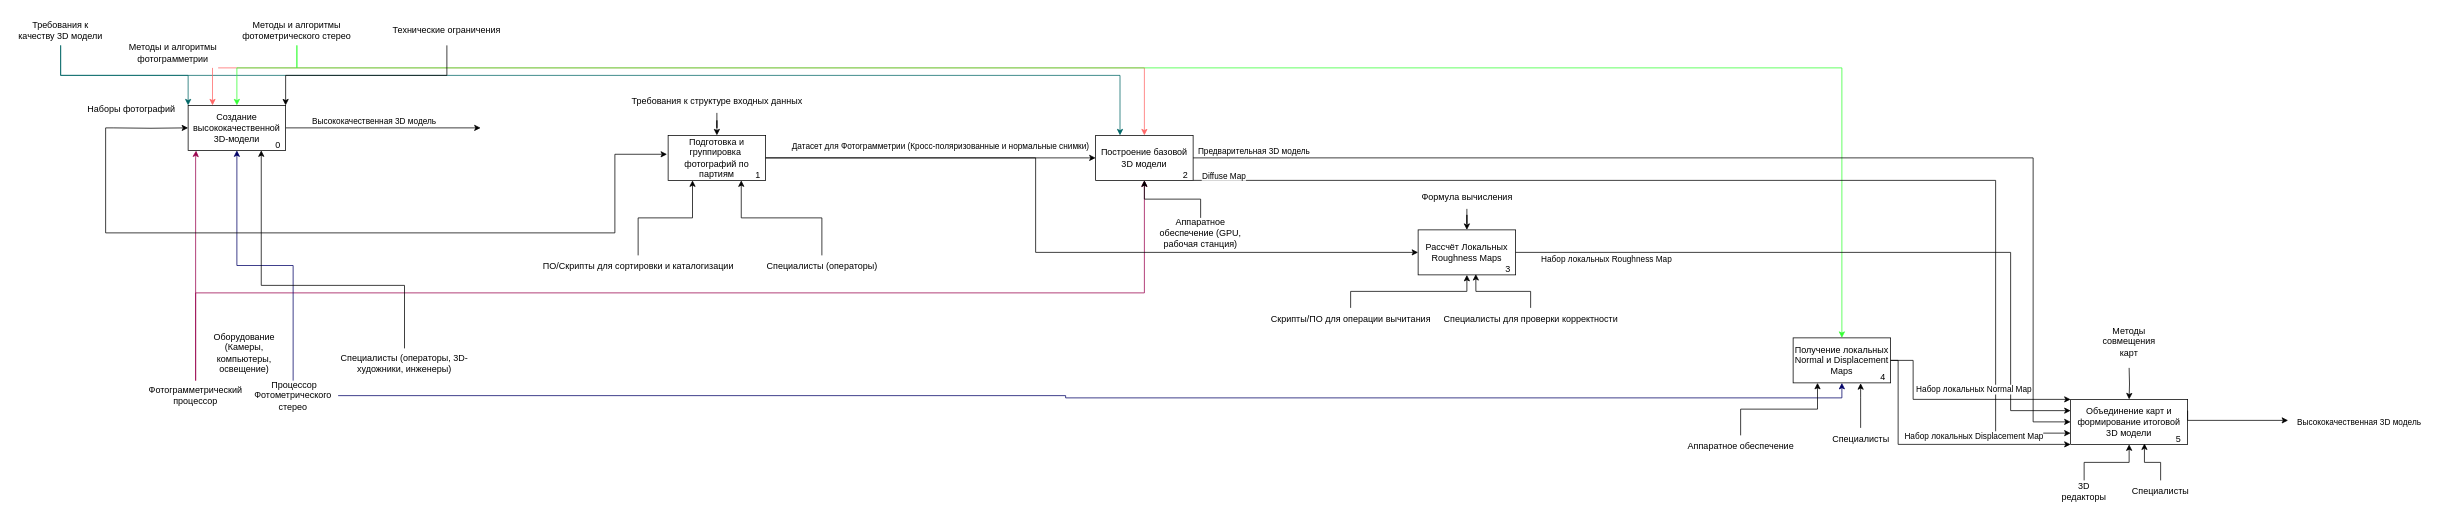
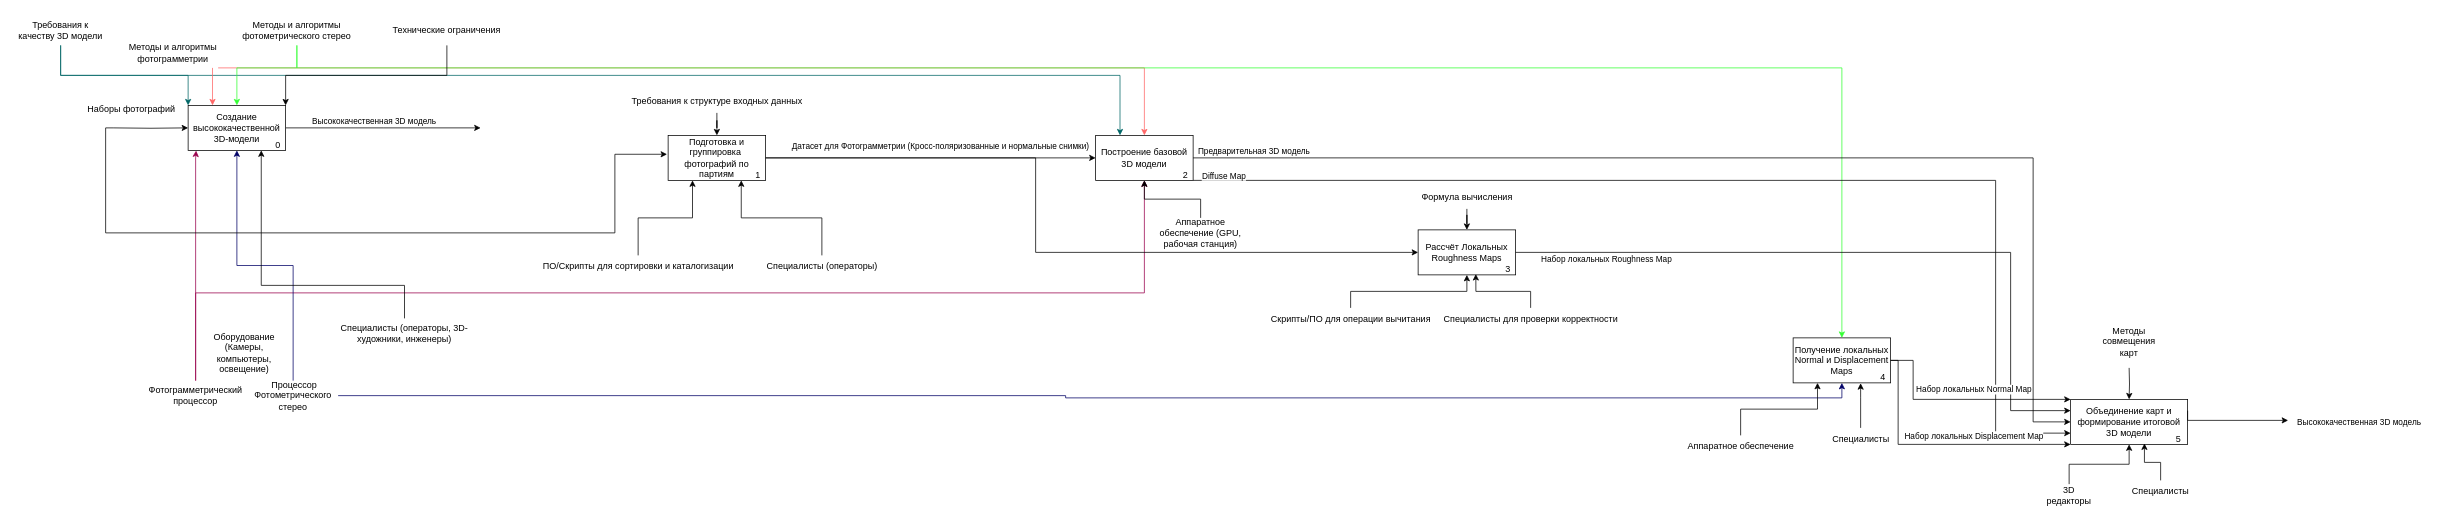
(404, 363) -> (404, 333)
(2084, 492) -> (2069, 495)
